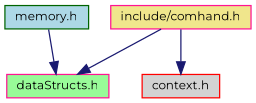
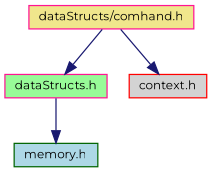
(181, 17) -> (111, 17)
(51, 46) -> (56, 114)
